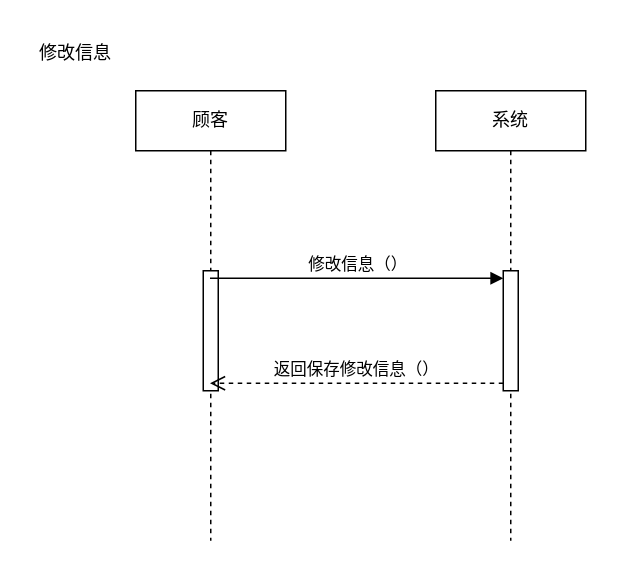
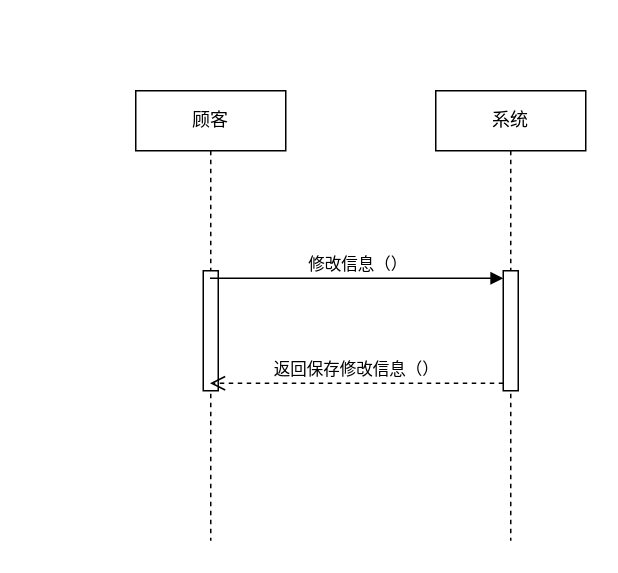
(76, 53) -> none
